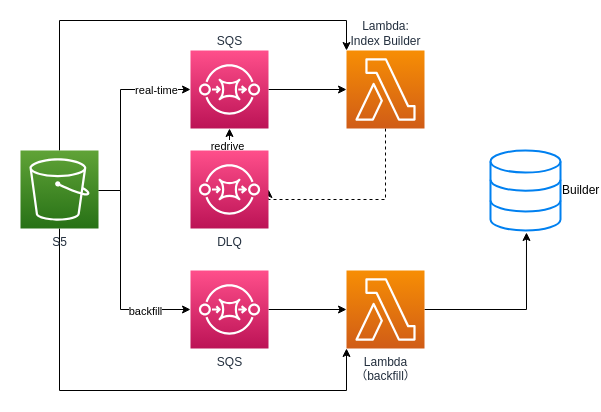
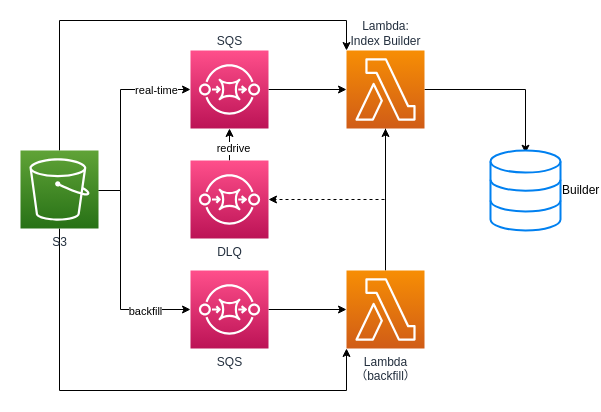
none -> (504, 90)
(230, 190) -> (230, 200)
(60, 243) -> (60, 243)
(511, 310) -> (386, 235)
